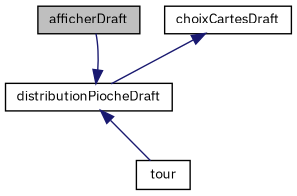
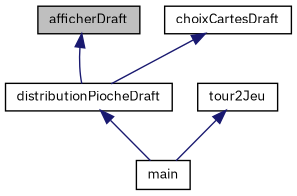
(98, 52) -> (80, 66)
none -> (238, 97)
(163, 175) -> (163, 175)
